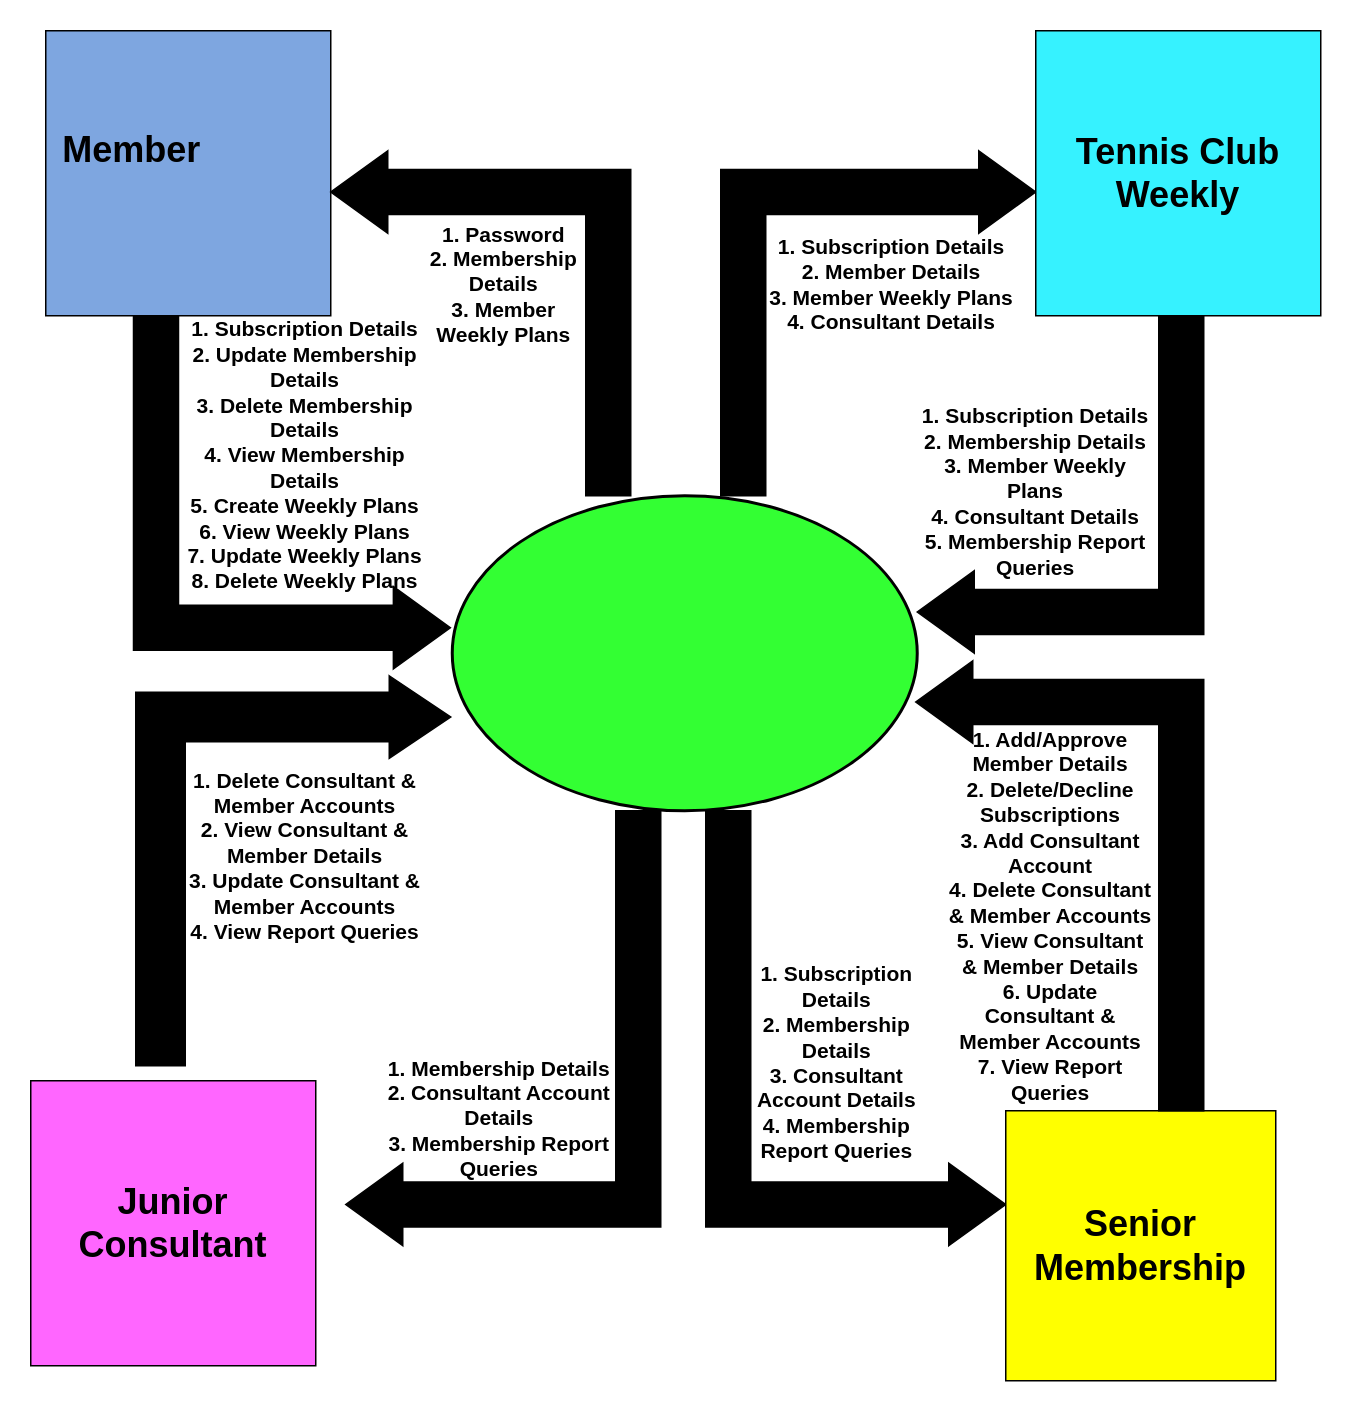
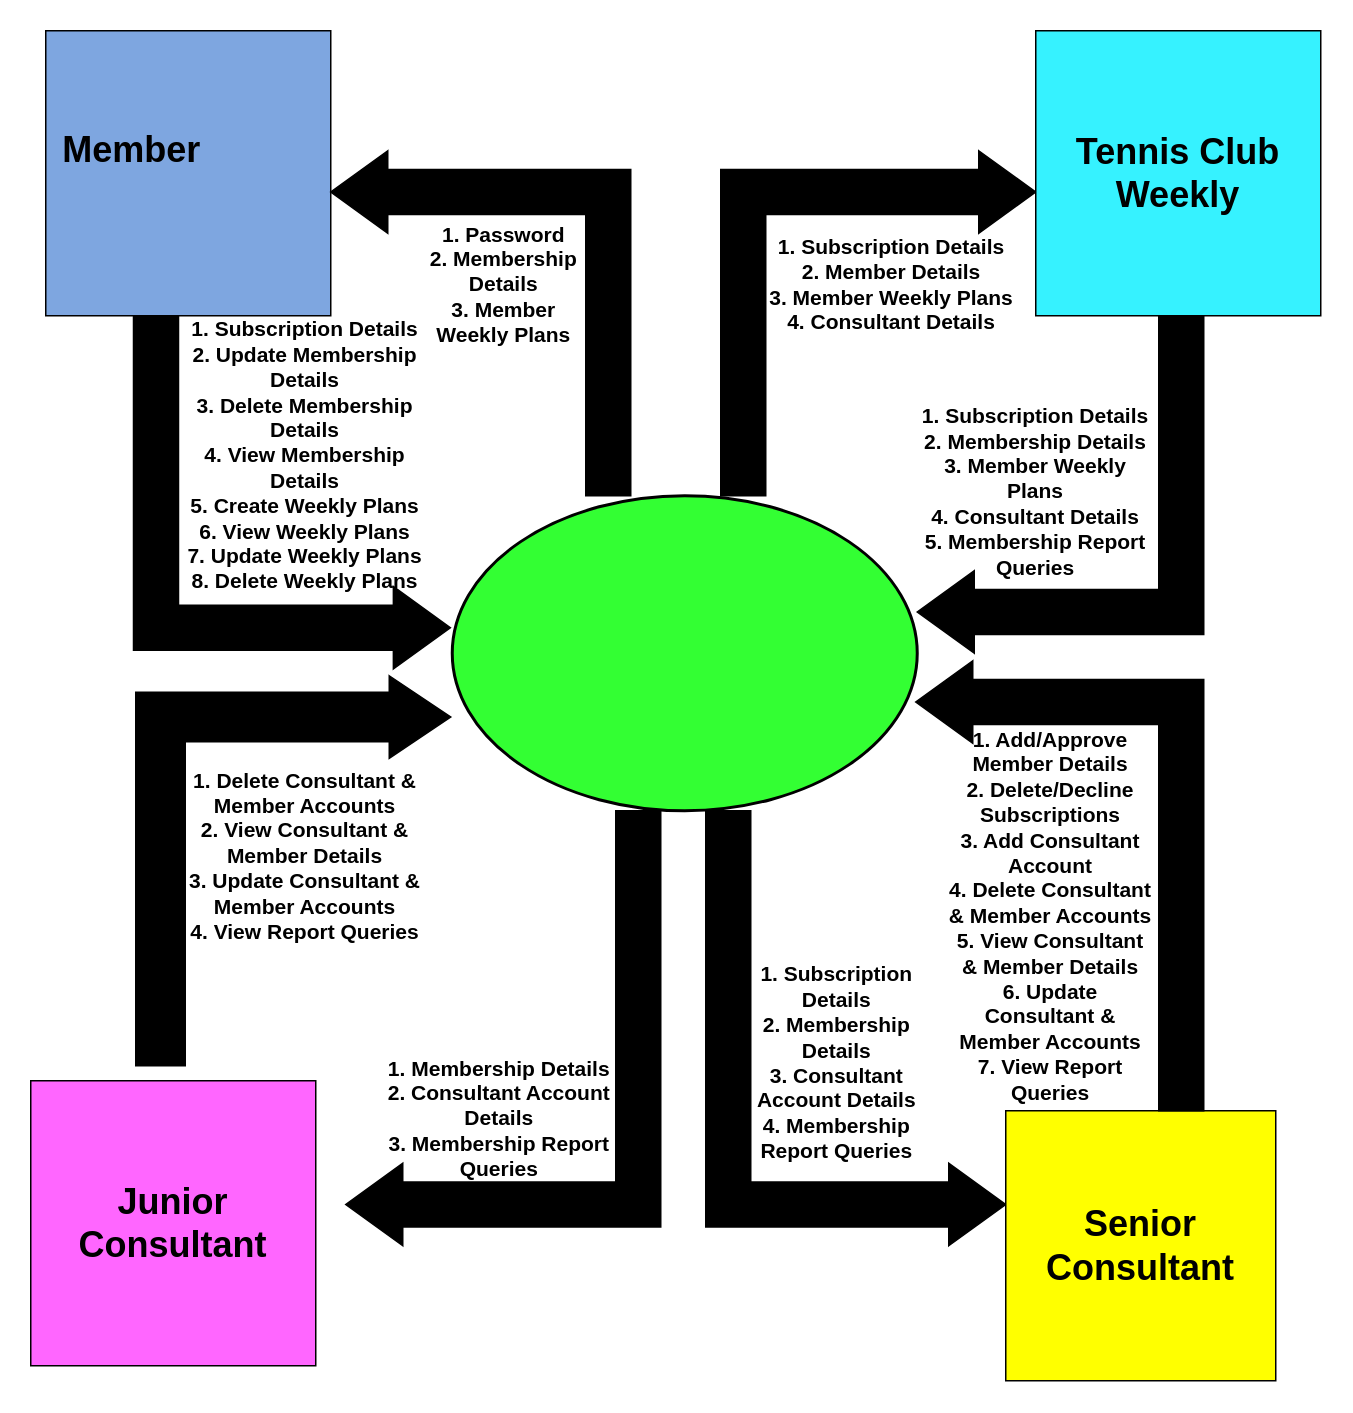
(1141, 1246) -> (1141, 1246)
